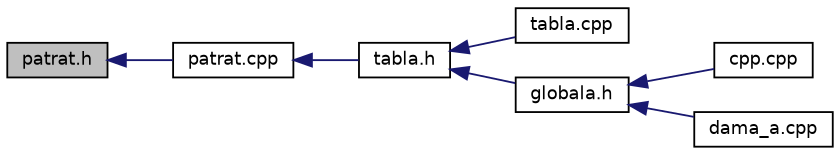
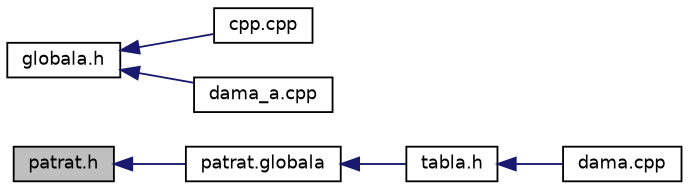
(572, 26) -> (622, 164)
(233, 60) -> (263, 164)
(492, 78) -> none
